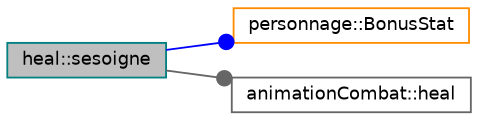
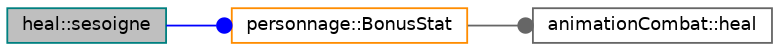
(192, 74) -> (493, 26)
